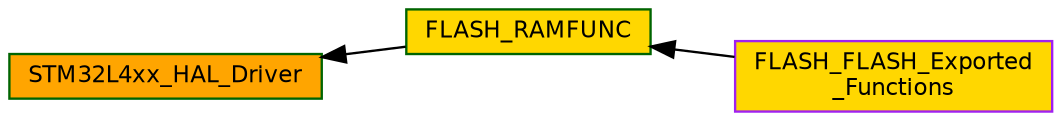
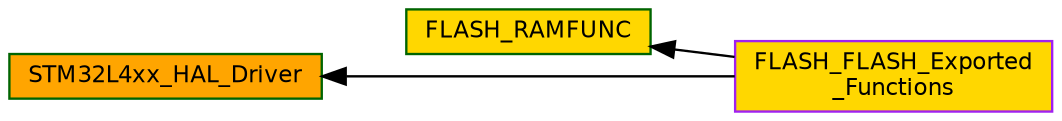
(376, 50) -> (541, 76)
